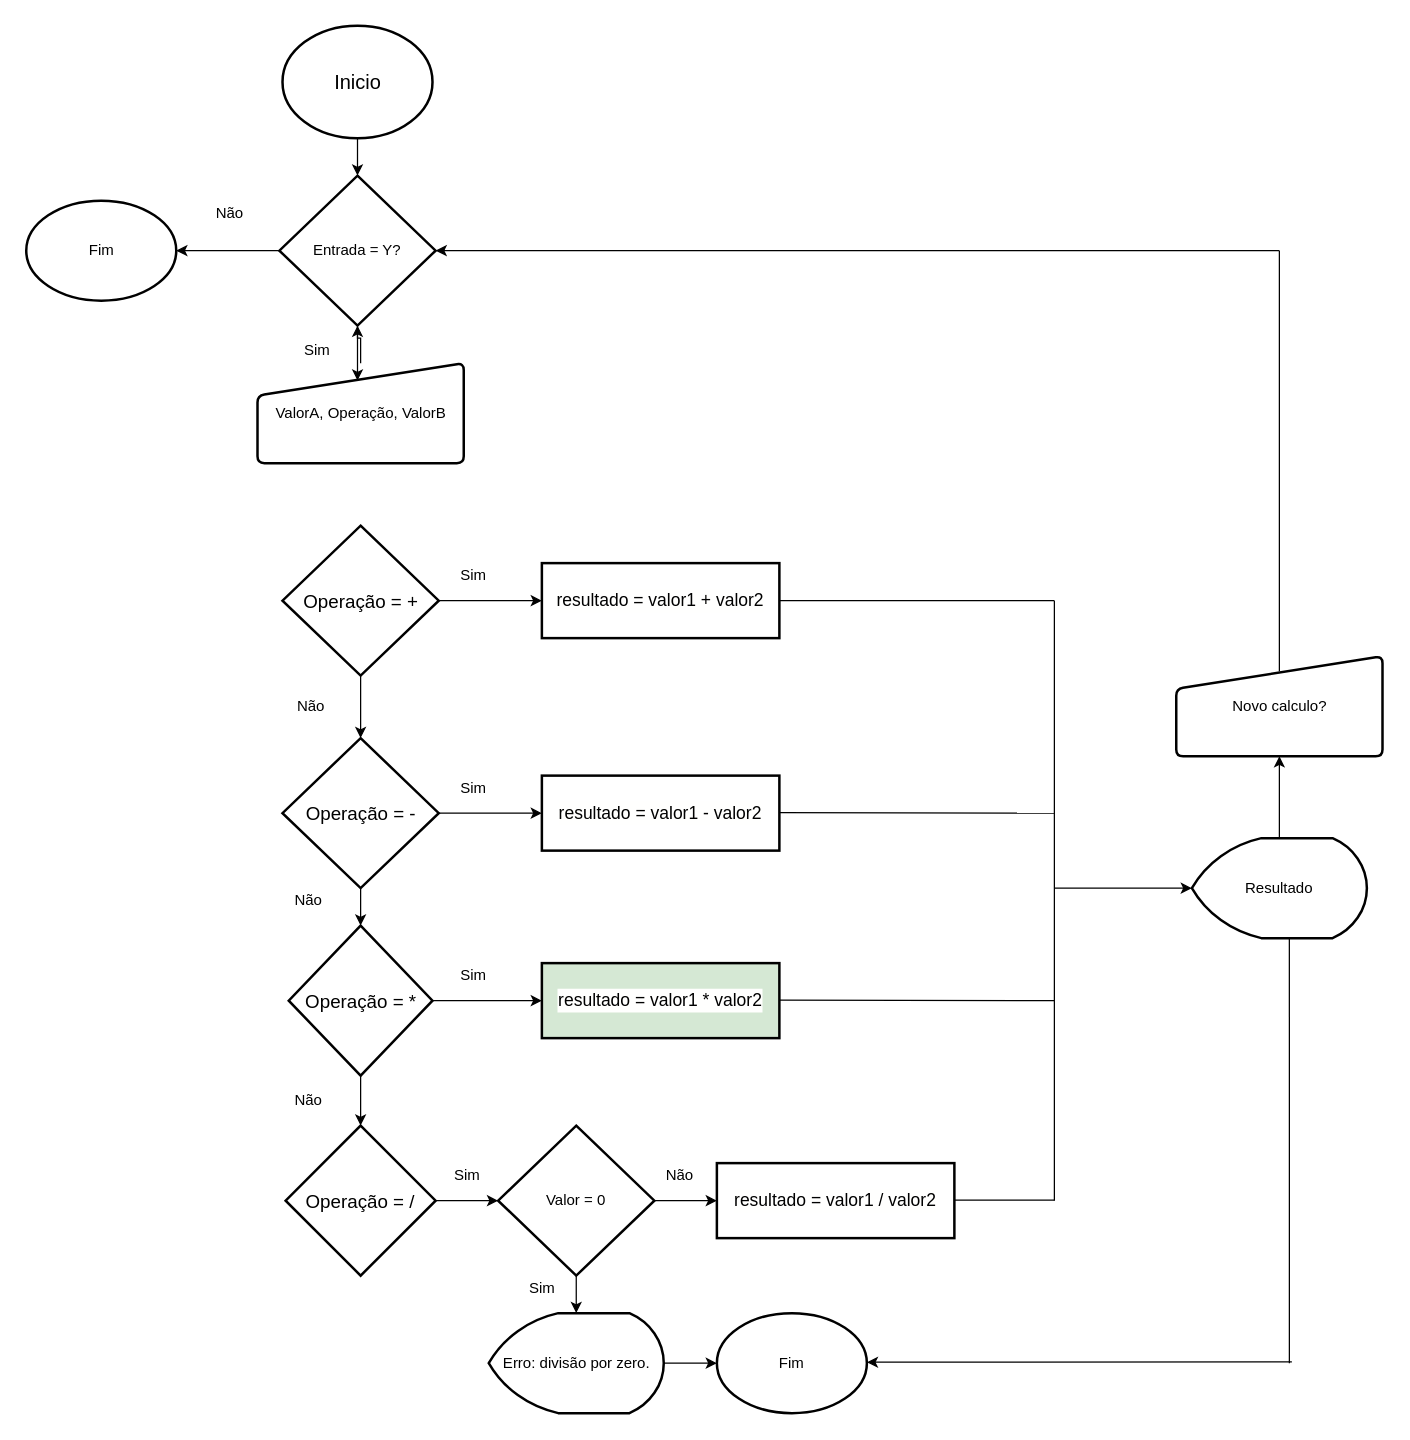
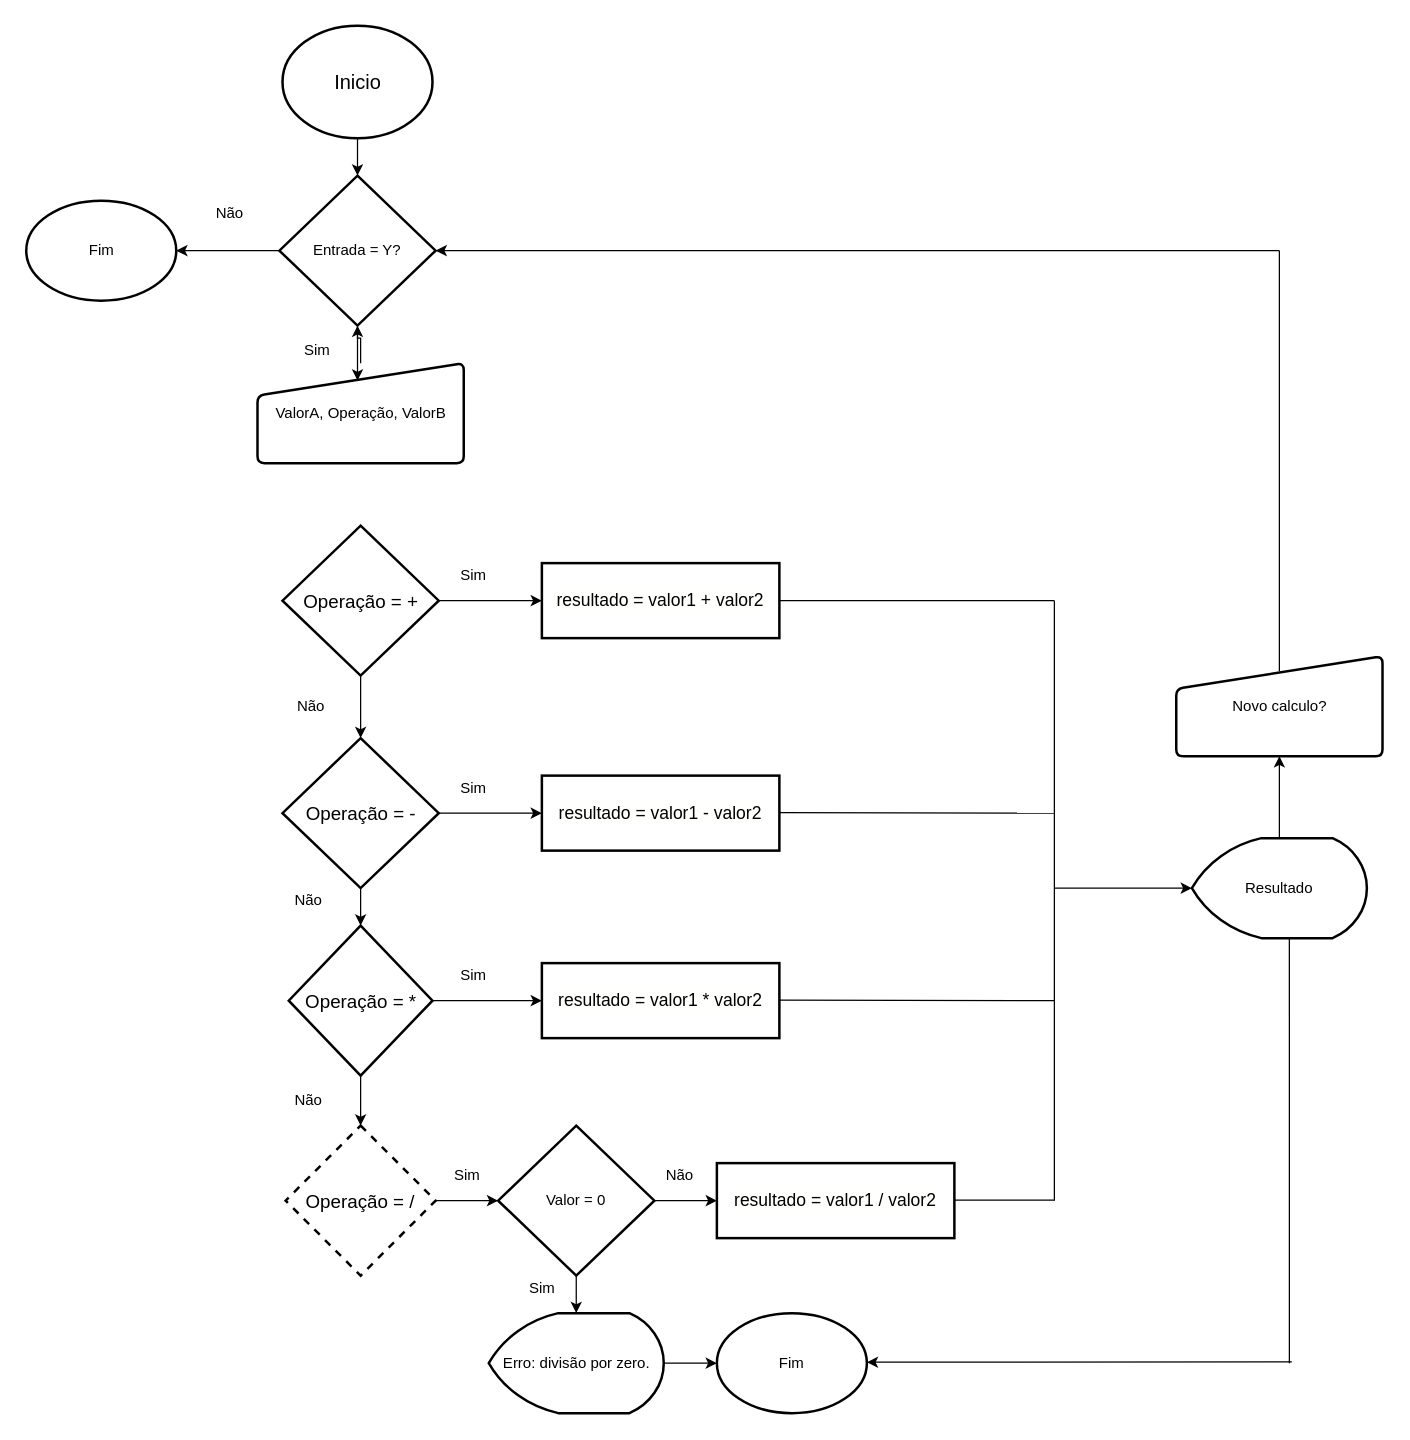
(661, 1001) -> (661, 1001)
(361, 1201) -> (361, 1201)
